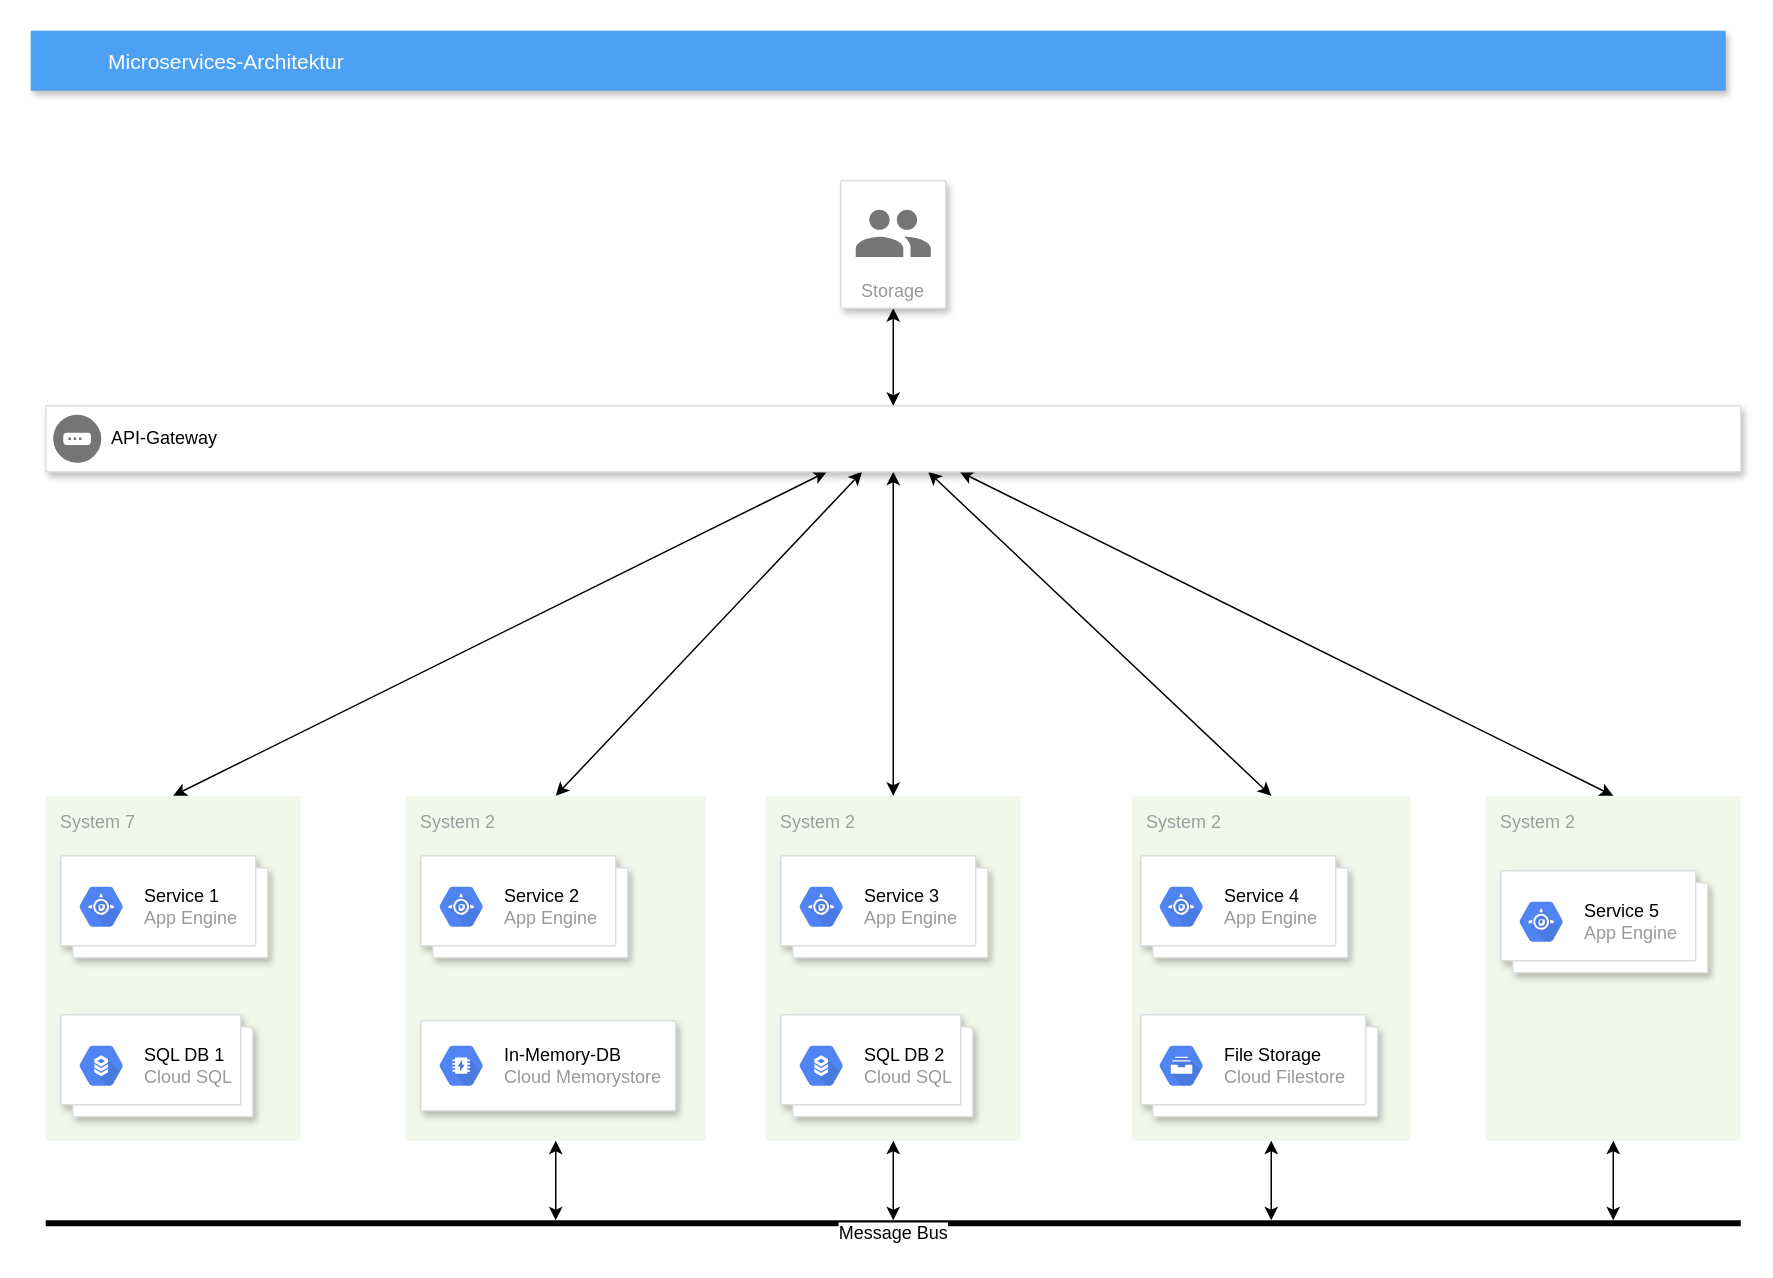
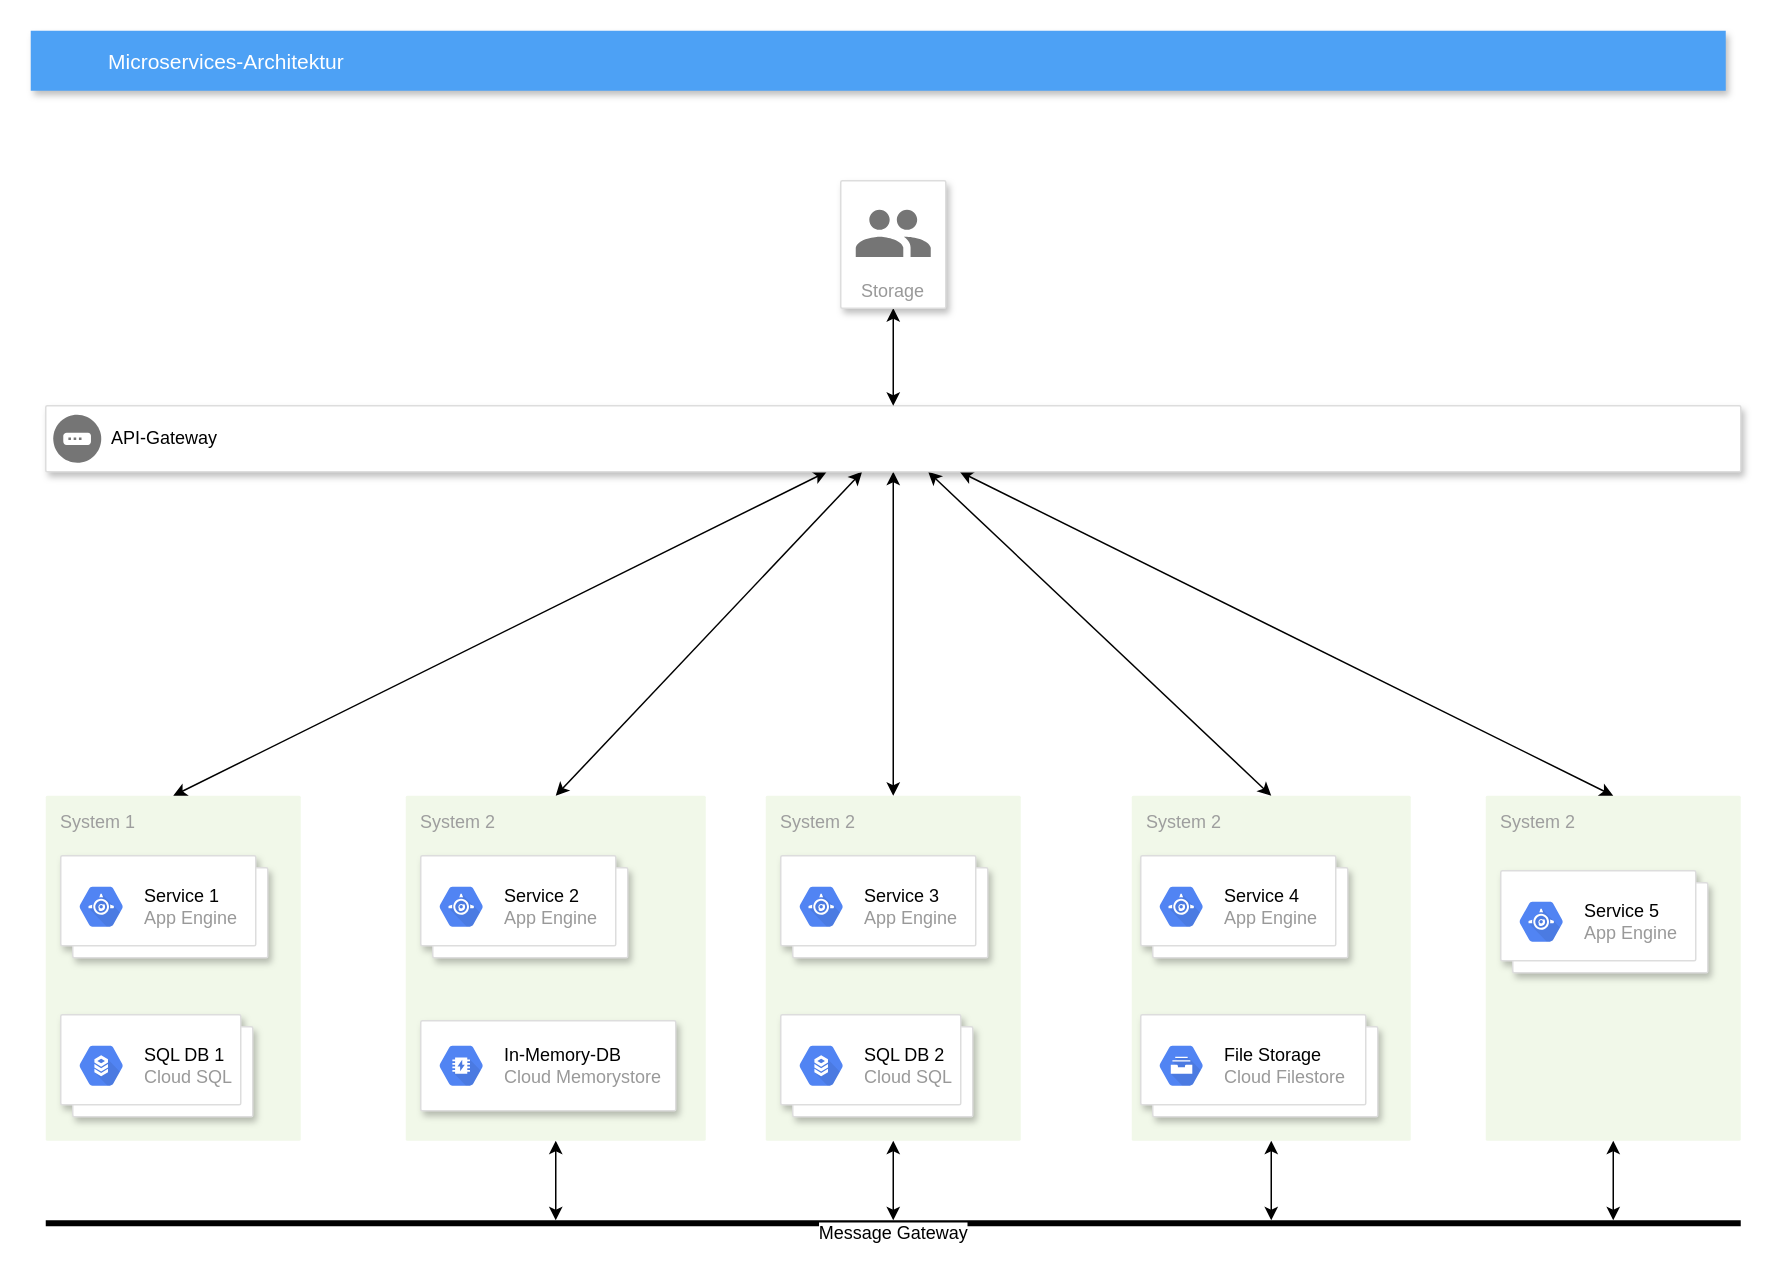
(99, 823) -> (99, 823)
(894, 1234) -> (894, 1234)
